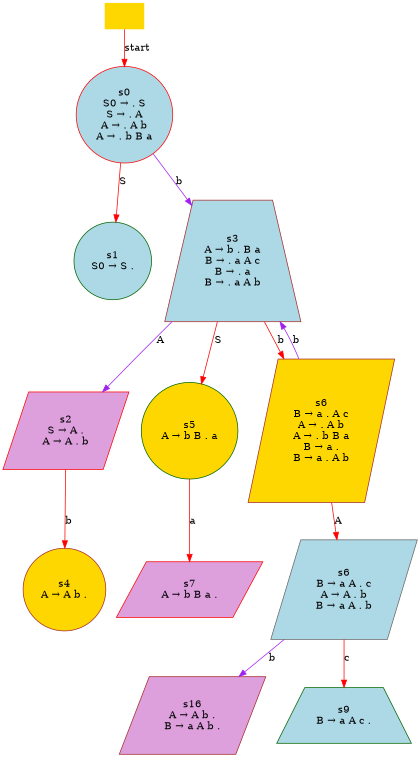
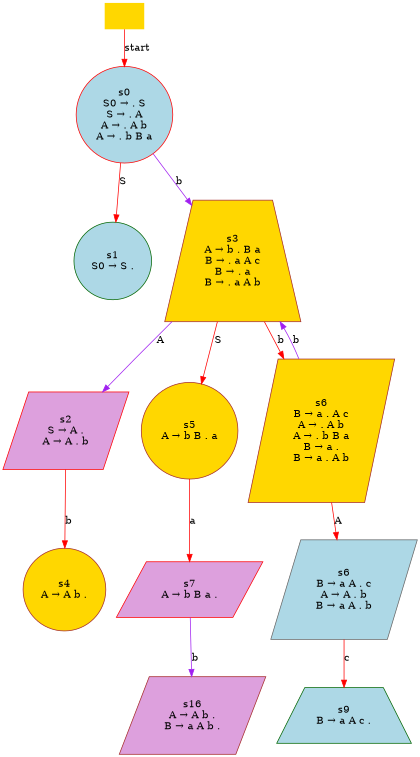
(233, 261) -> (233, 261)
(190, 431) -> (190, 431)
(264, 656) -> (191, 643)
